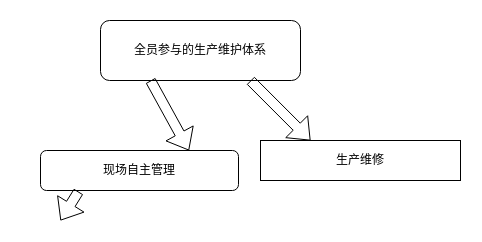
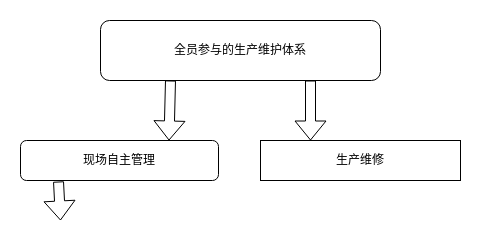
(201, 51) -> (241, 51)
(140, 171) -> (120, 161)
